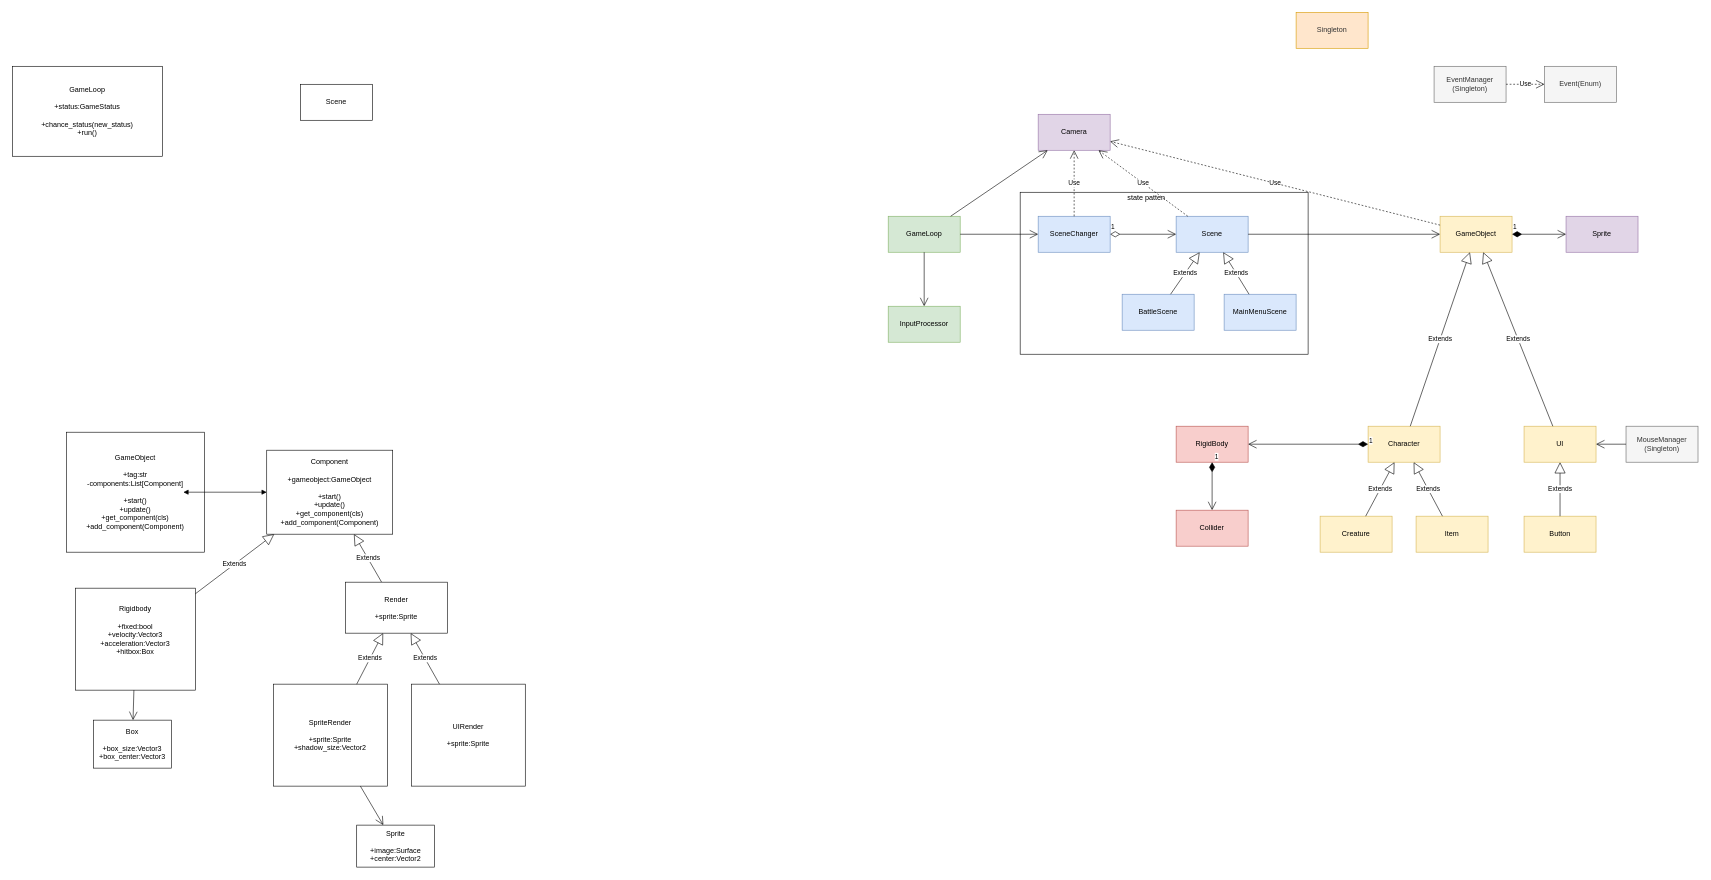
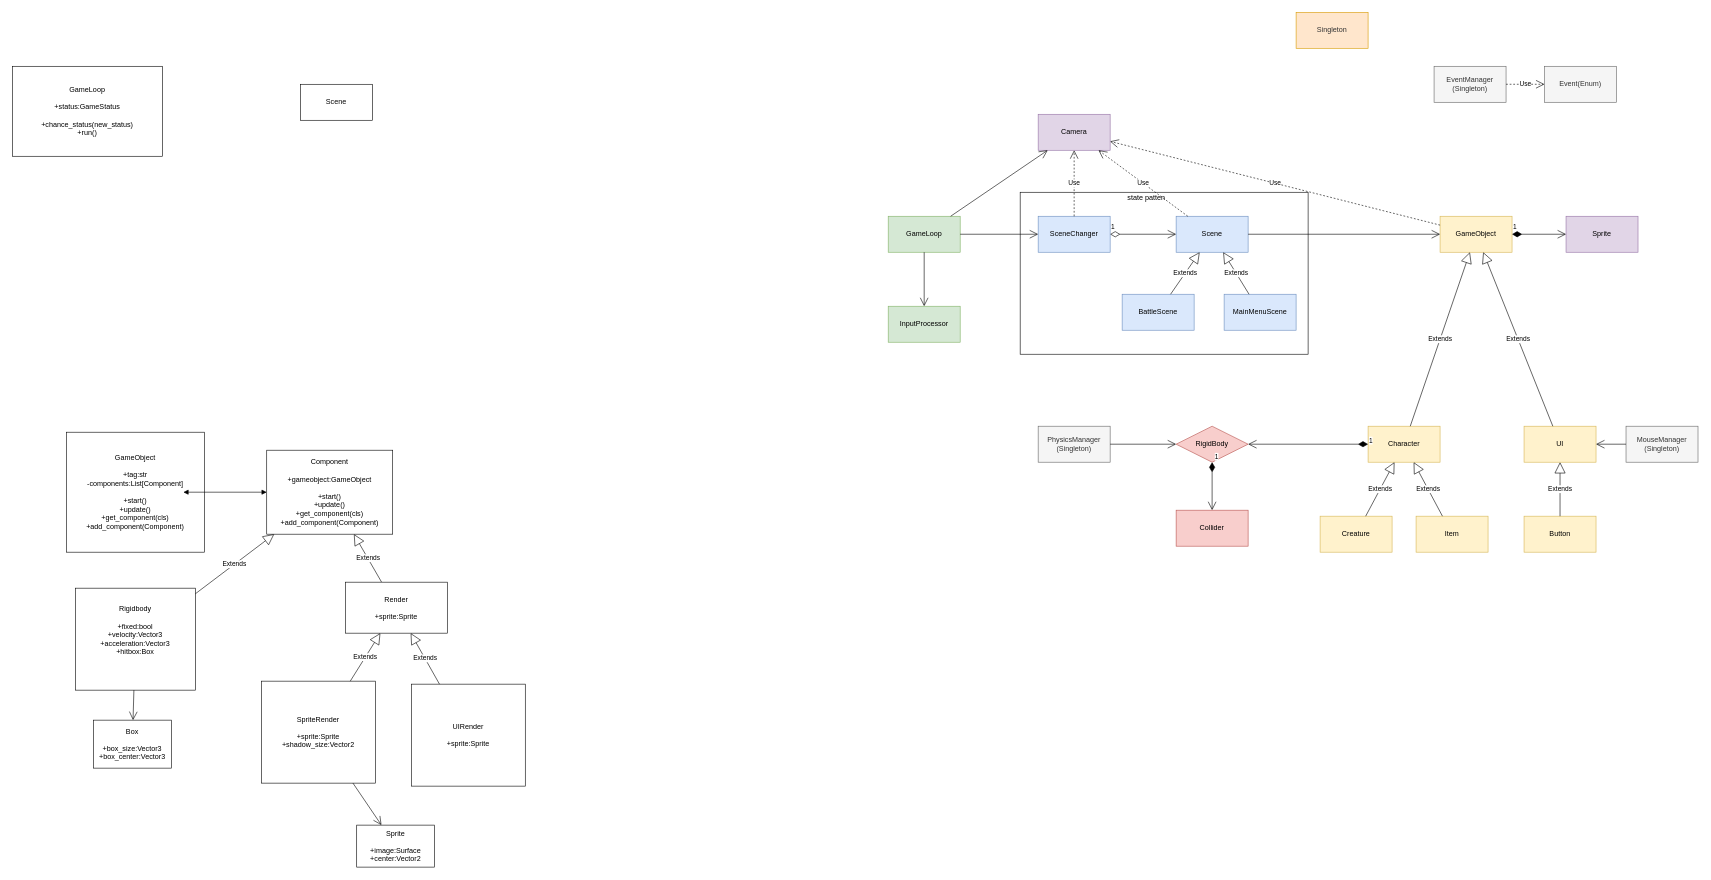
none -> (1074, 444)
none -> (1143, 444)
(1212, 444) -> (1212, 444)
(330, 735) -> (318, 732)
